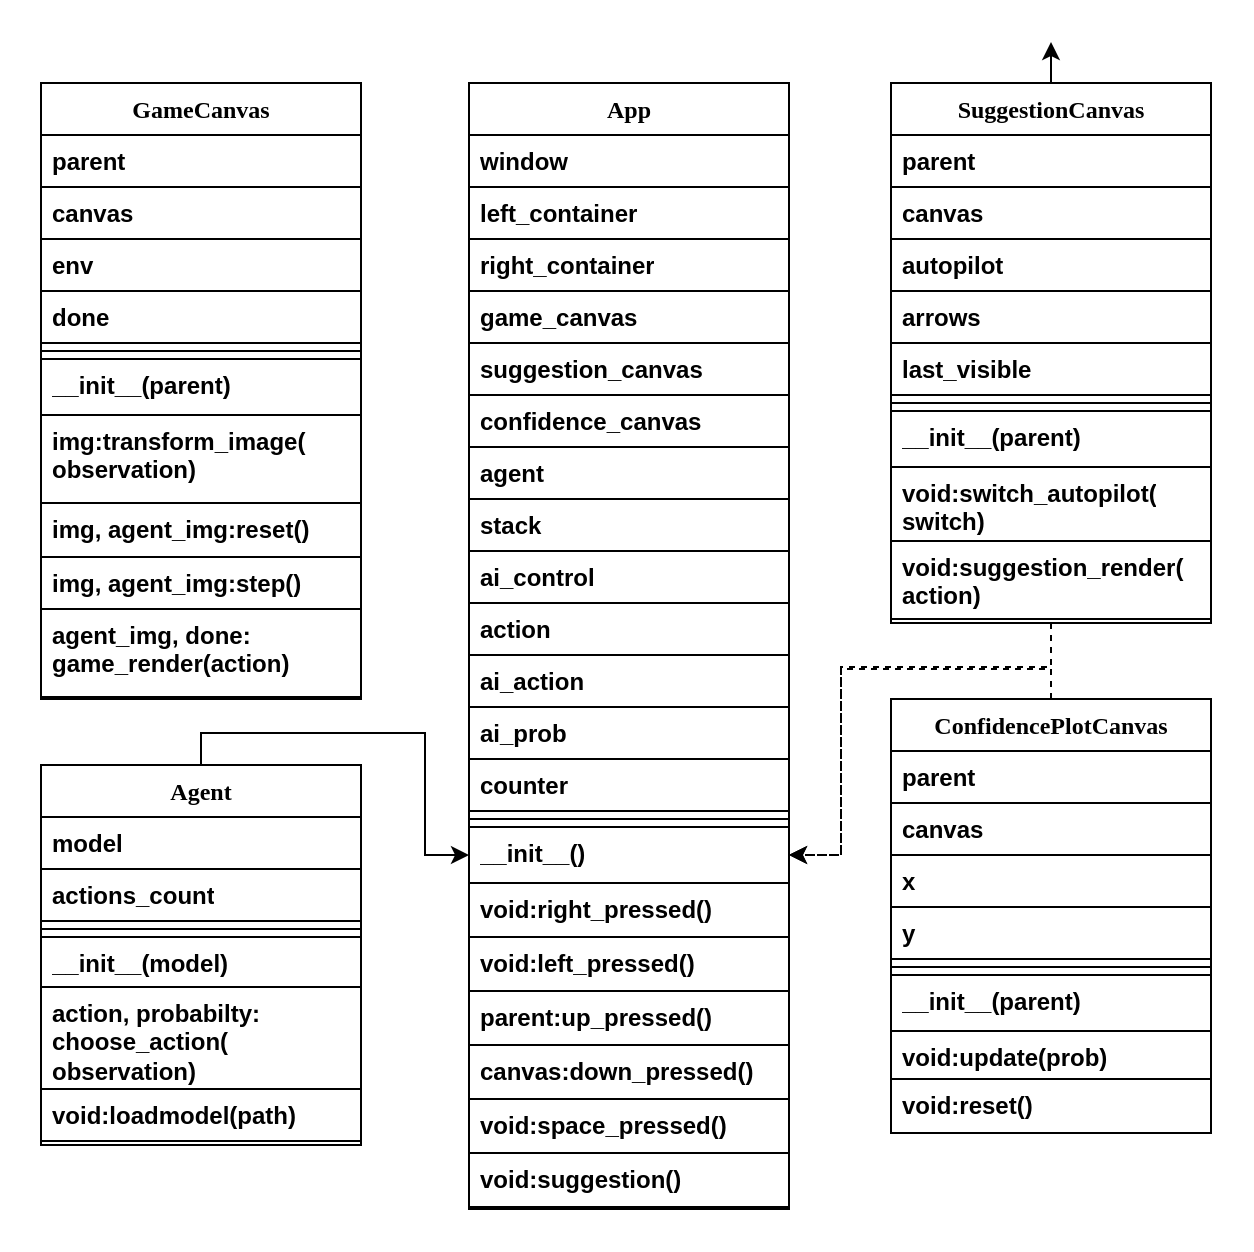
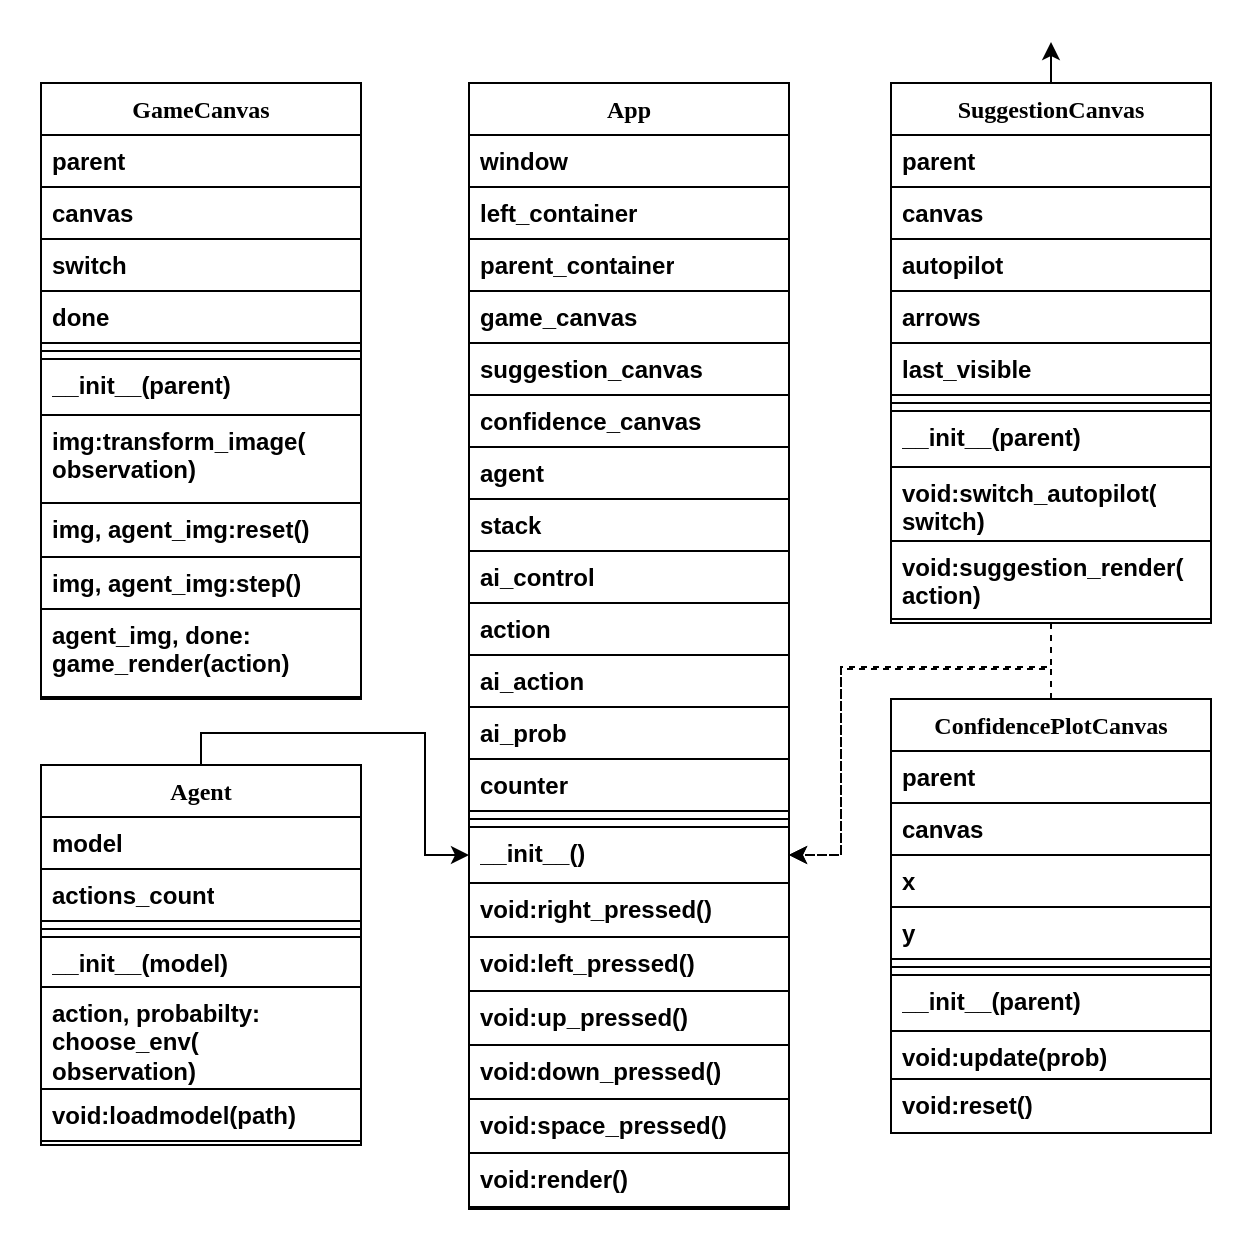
(73, 267) -> (90, 267)
(576, 267) -> (585, 267)
(606, 1019) -> (589, 1019)
(162, 1044) -> (162, 1044)
(619, 1073) -> (602, 1073)
(586, 1181) -> (562, 1181)
